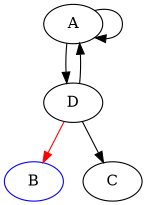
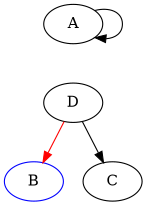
(66, 58) -> none
(81, 69) -> none
